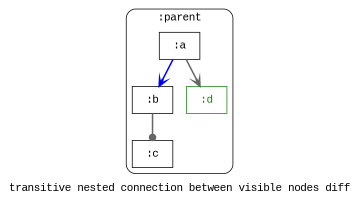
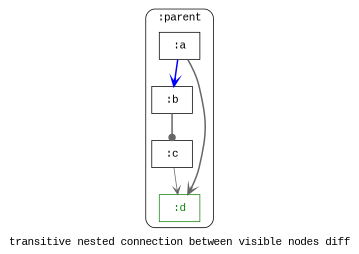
none -> (175, 177)
